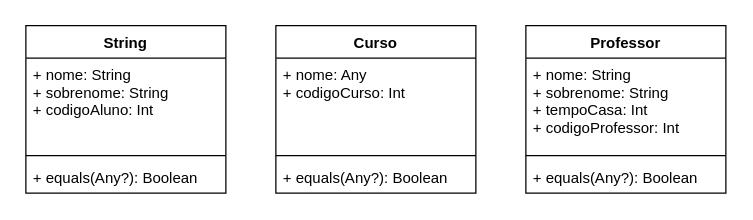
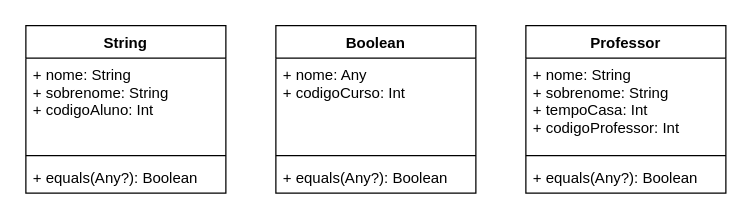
(375, 43) -> (375, 43)
